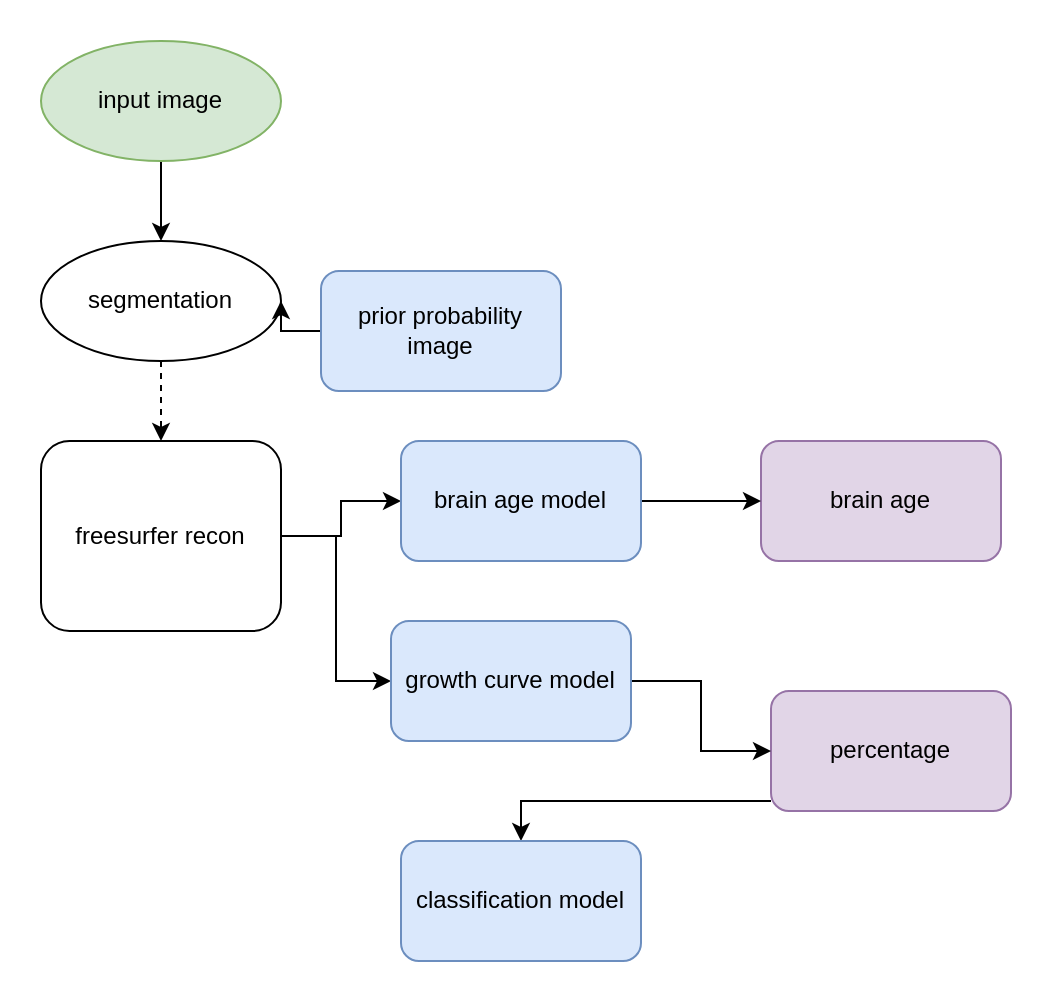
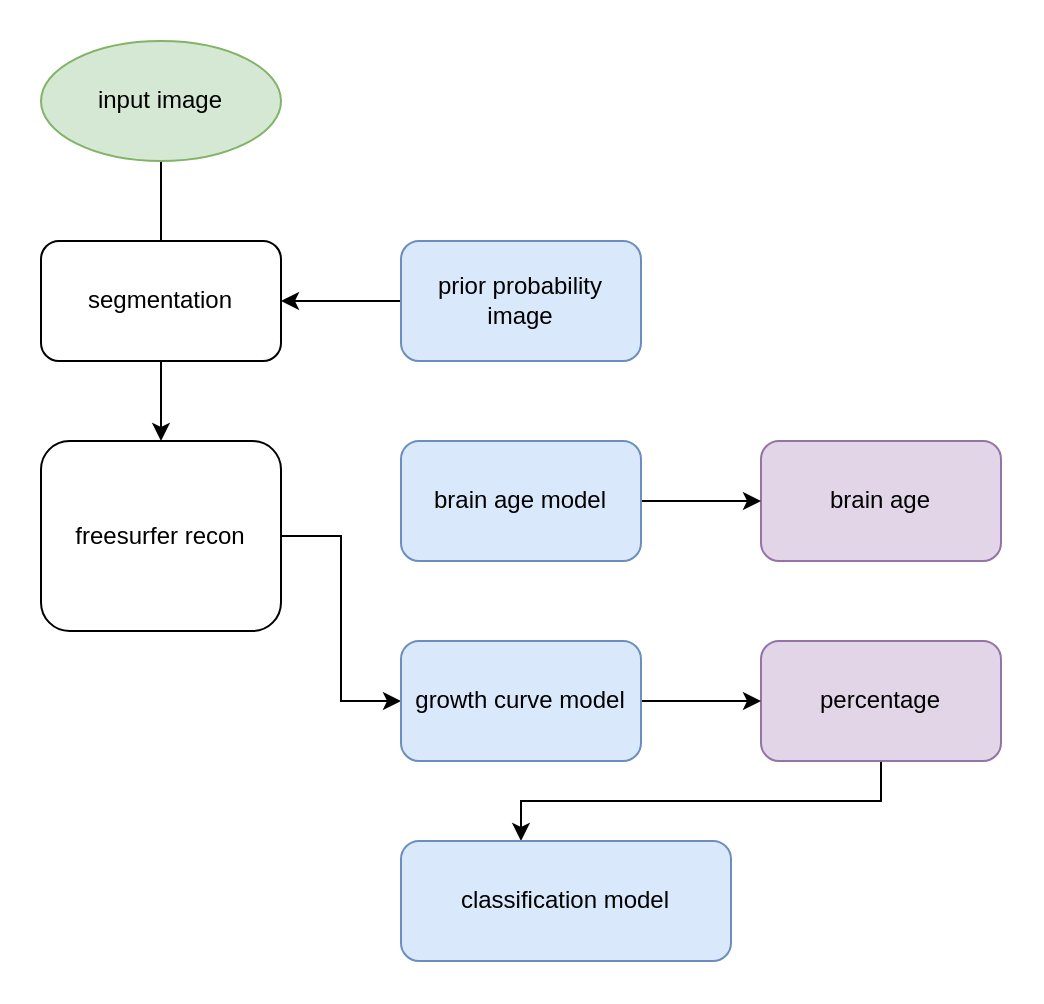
(161, 226) -> (161, 231)
(161, 301) -> (161, 301)
(441, 331) -> (521, 301)
(161, 393) -> (161, 393)
(348, 501) -> none
(511, 681) -> (521, 701)
(891, 751) -> (881, 701)
(521, 901) -> (566, 901)
